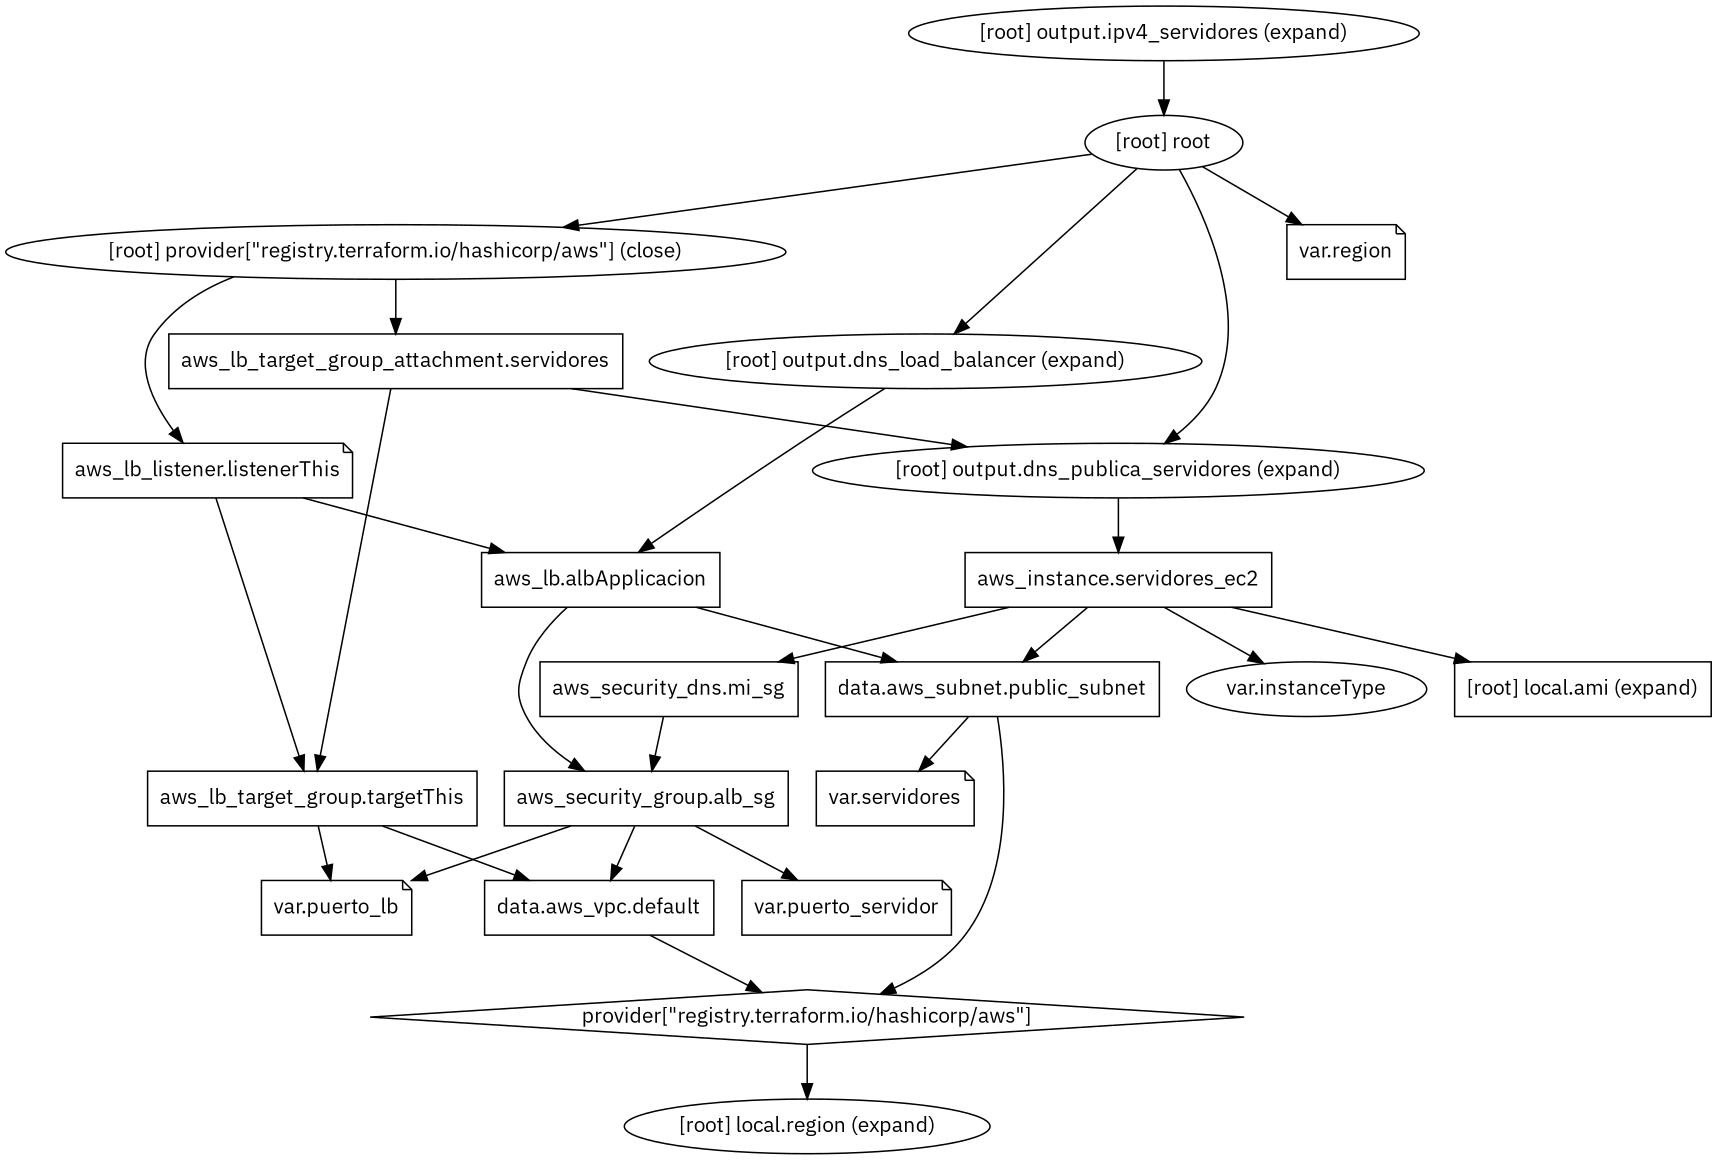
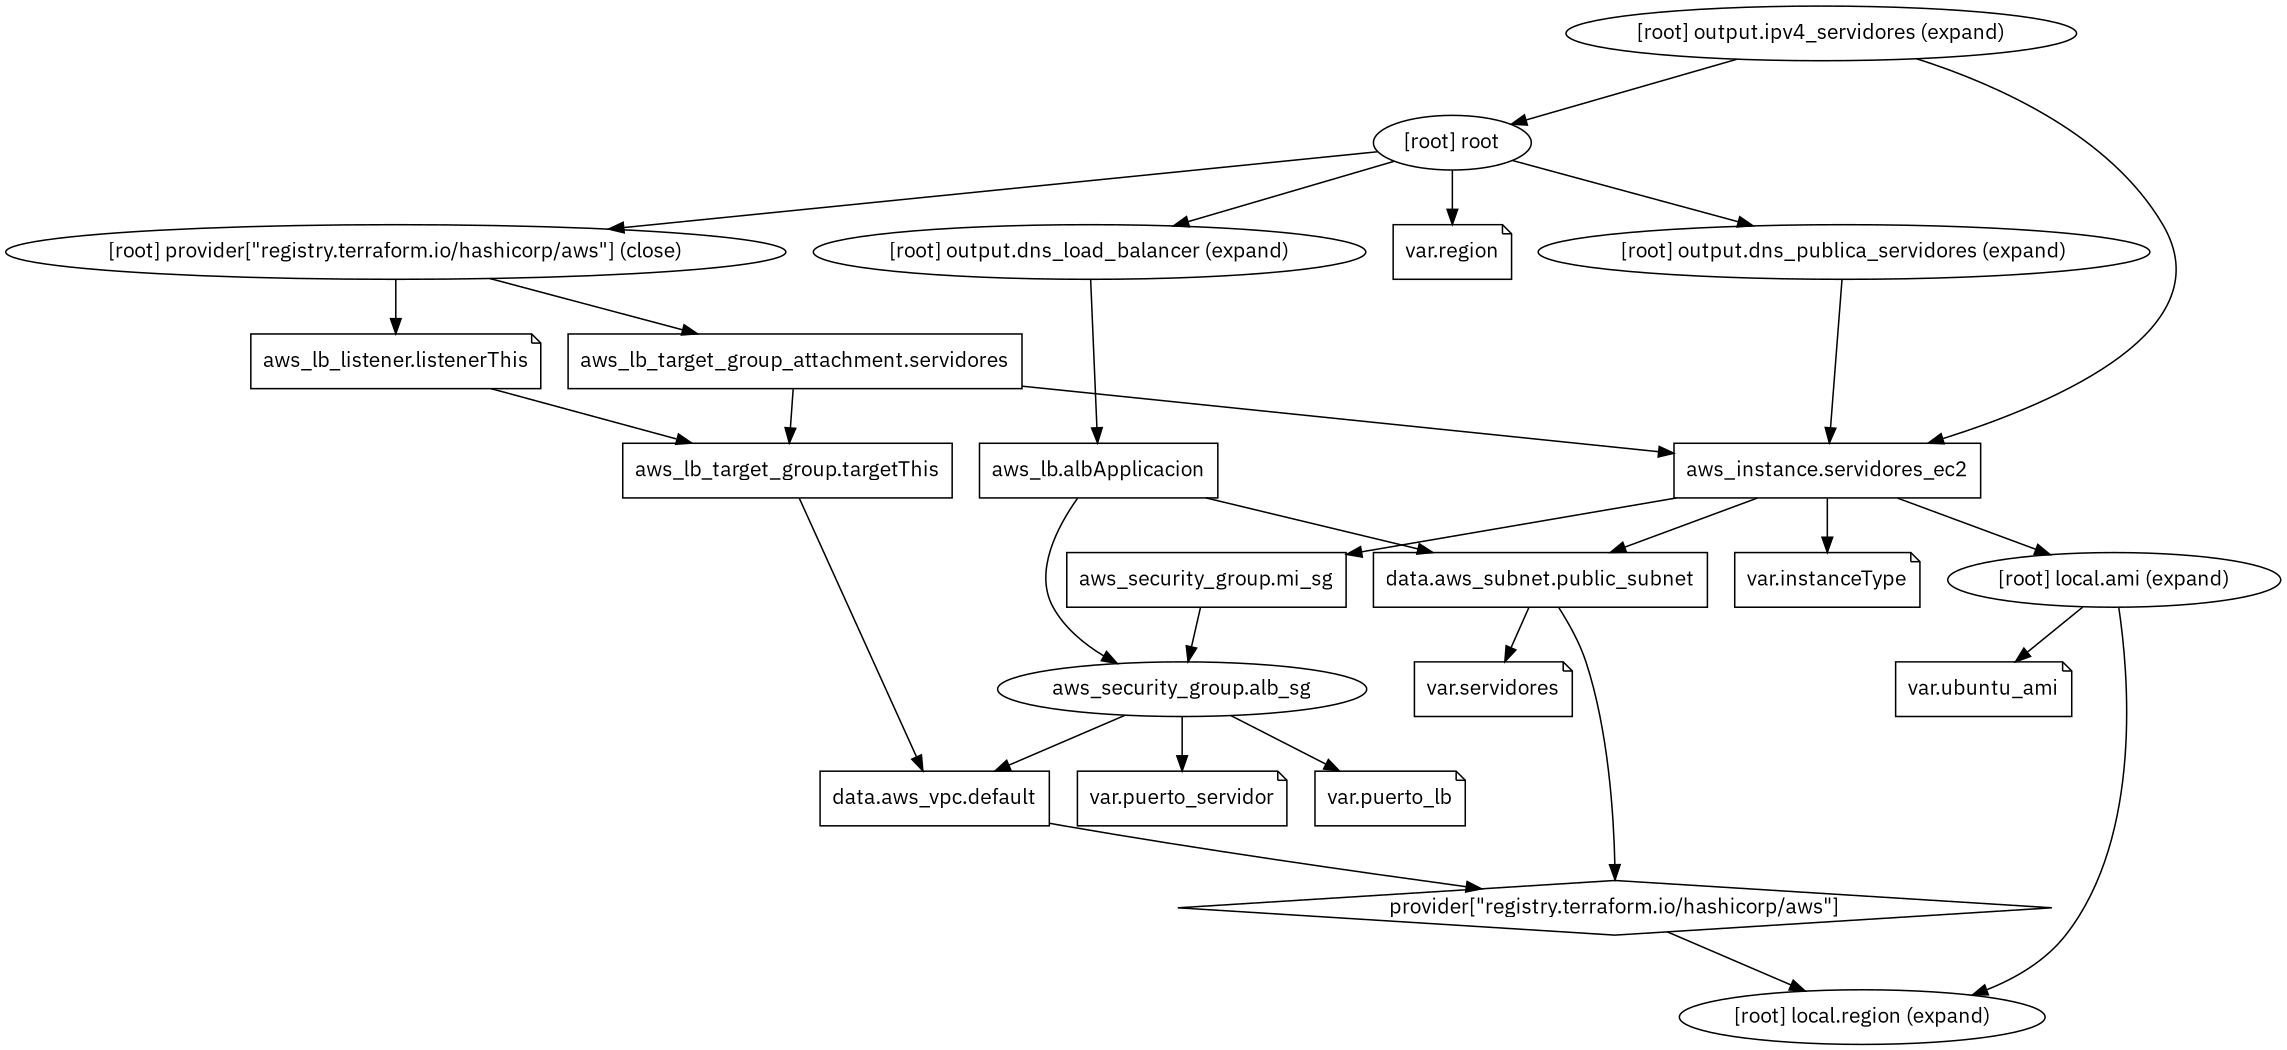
none -> (2170, 247)
(762, 417) -> (1340, 419)
(397, 523) -> none
(669, 689) -> (1206, 580)
(1307, 689) -> (1827, 580)
(1583, 689) -> (2114, 580)
none -> (1984, 689)
(646, 798) -> (1182, 689)
none -> (2114, 825)
(323, 846) -> none
